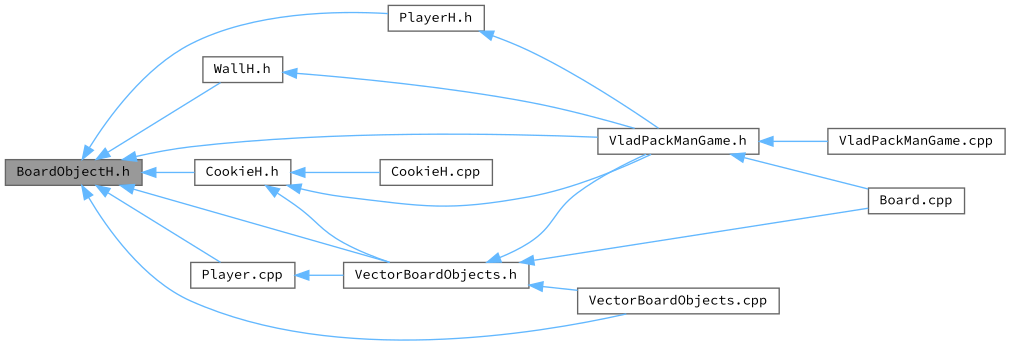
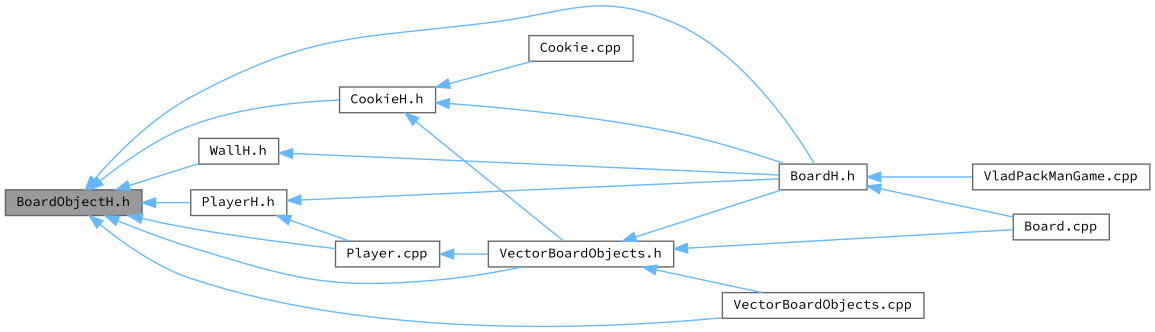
(678, 141) -> (823, 177)
(436, 172) -> (581, 48)
none -> (320, 231)
